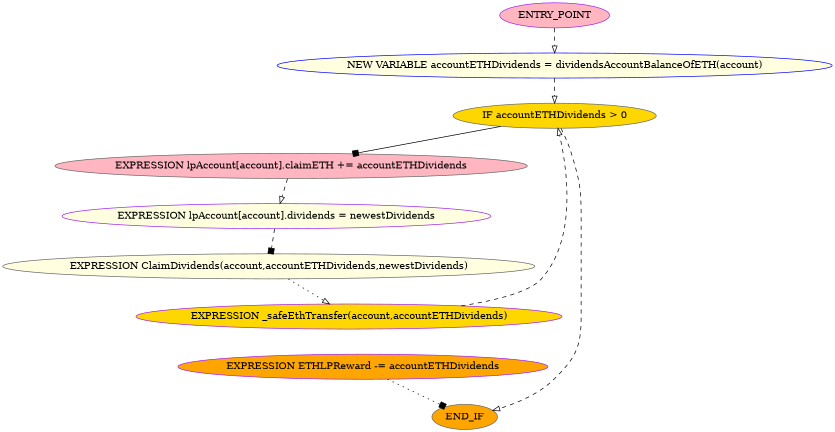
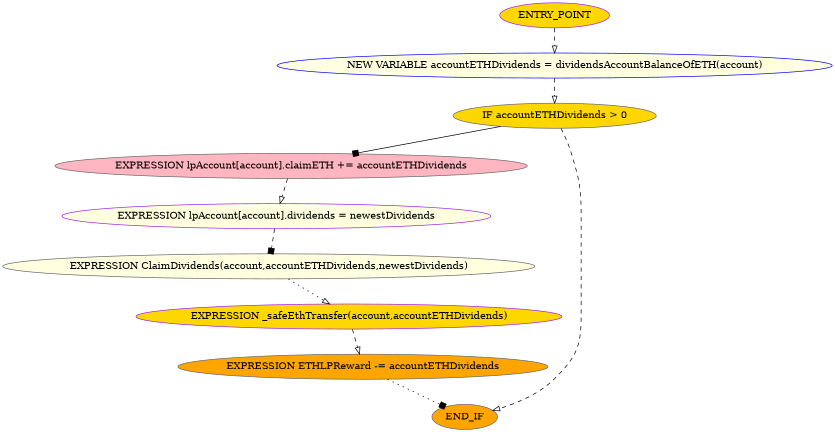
(555, 15) -> (555, 15)
(558, 251) -> (355, 338)
(363, 367) -> (363, 367)
